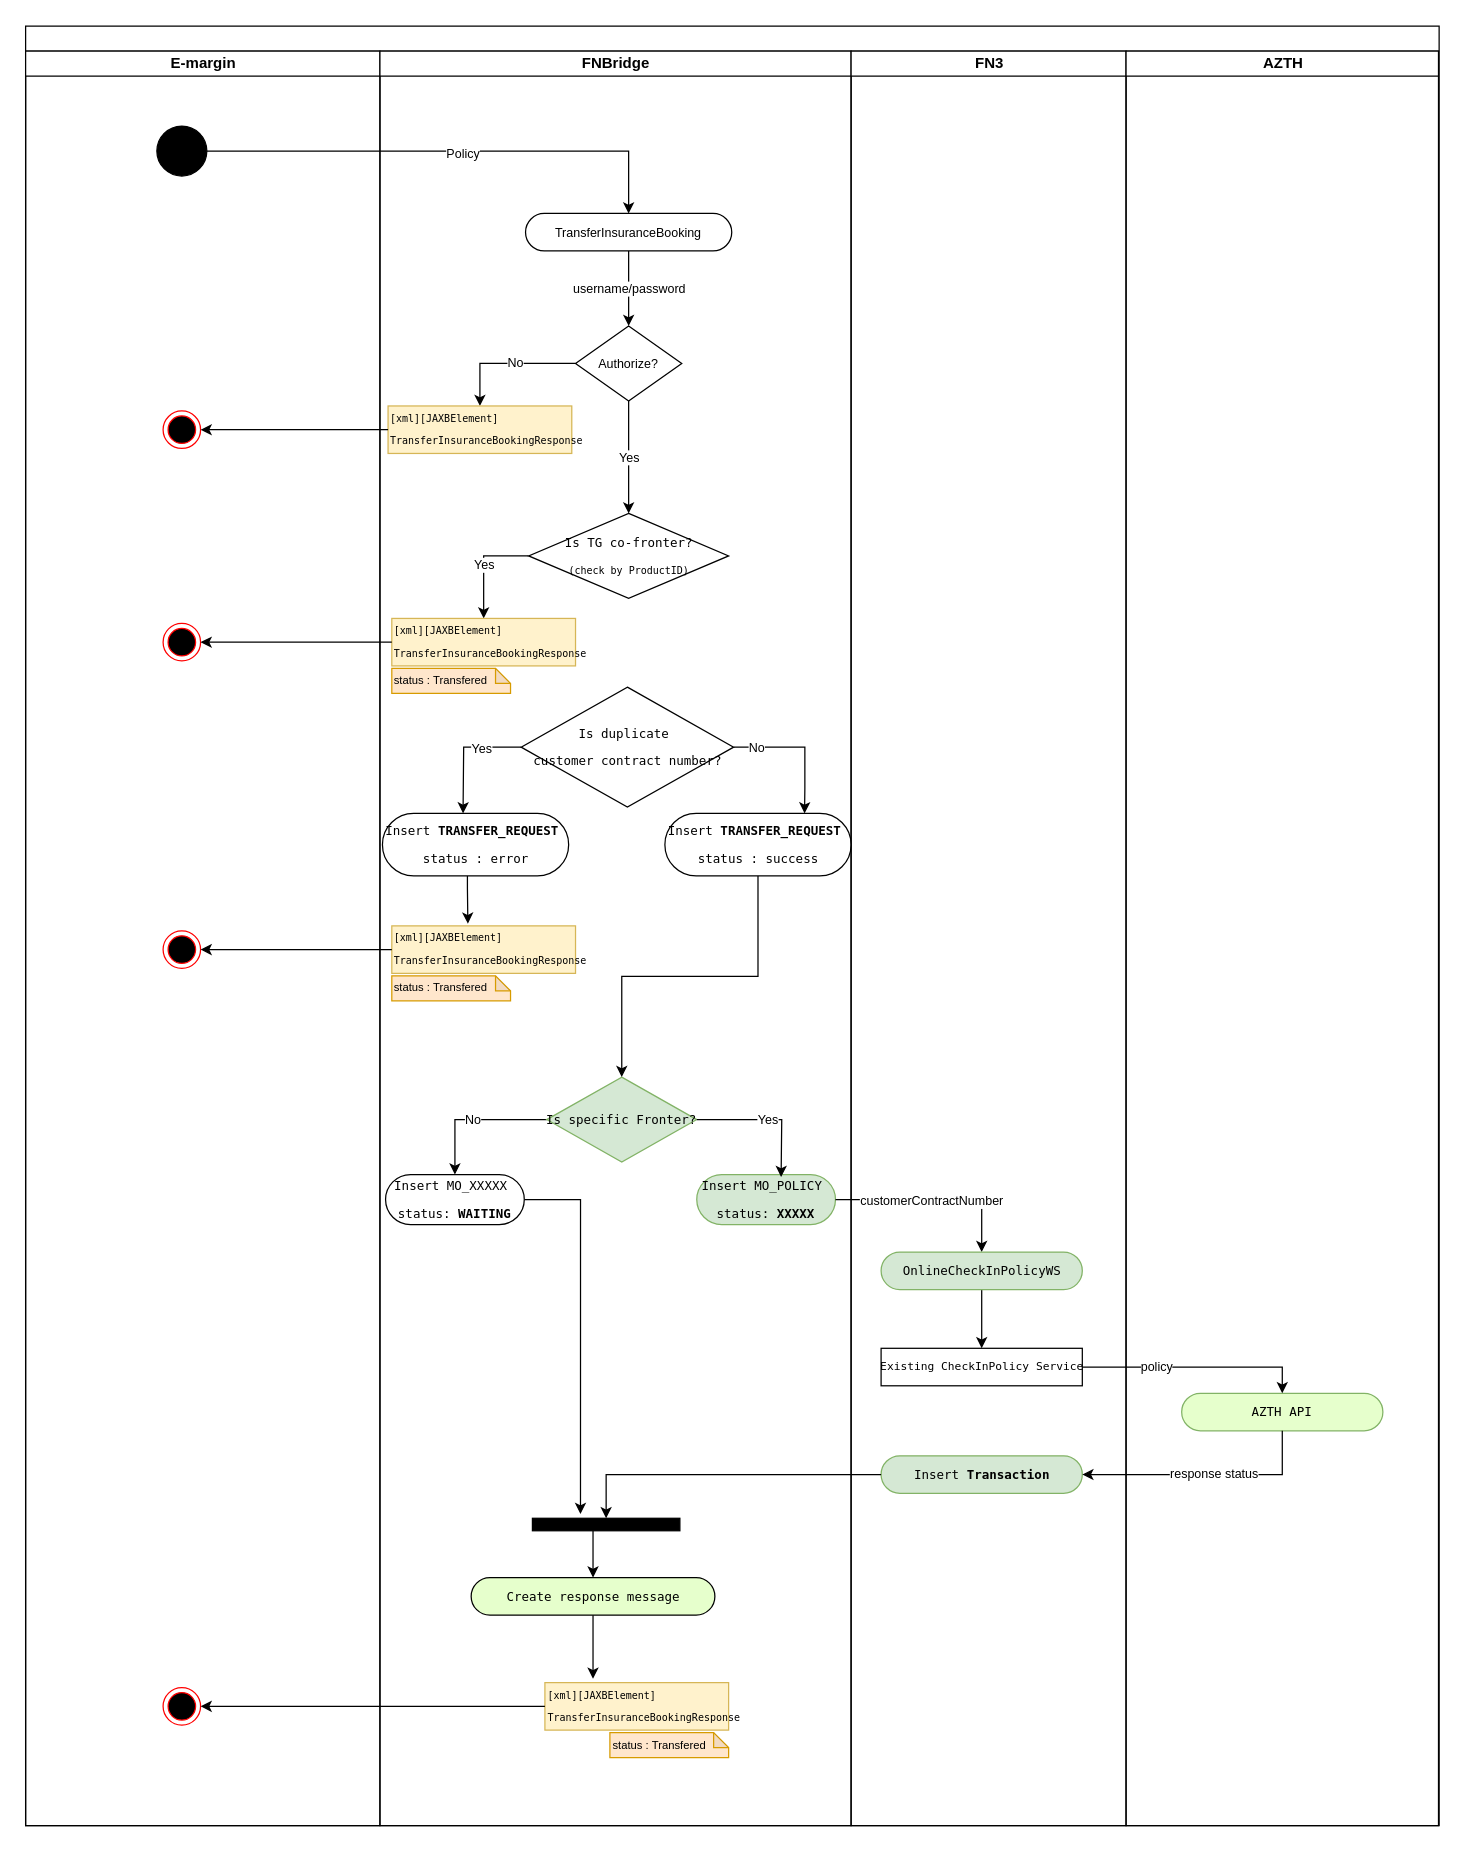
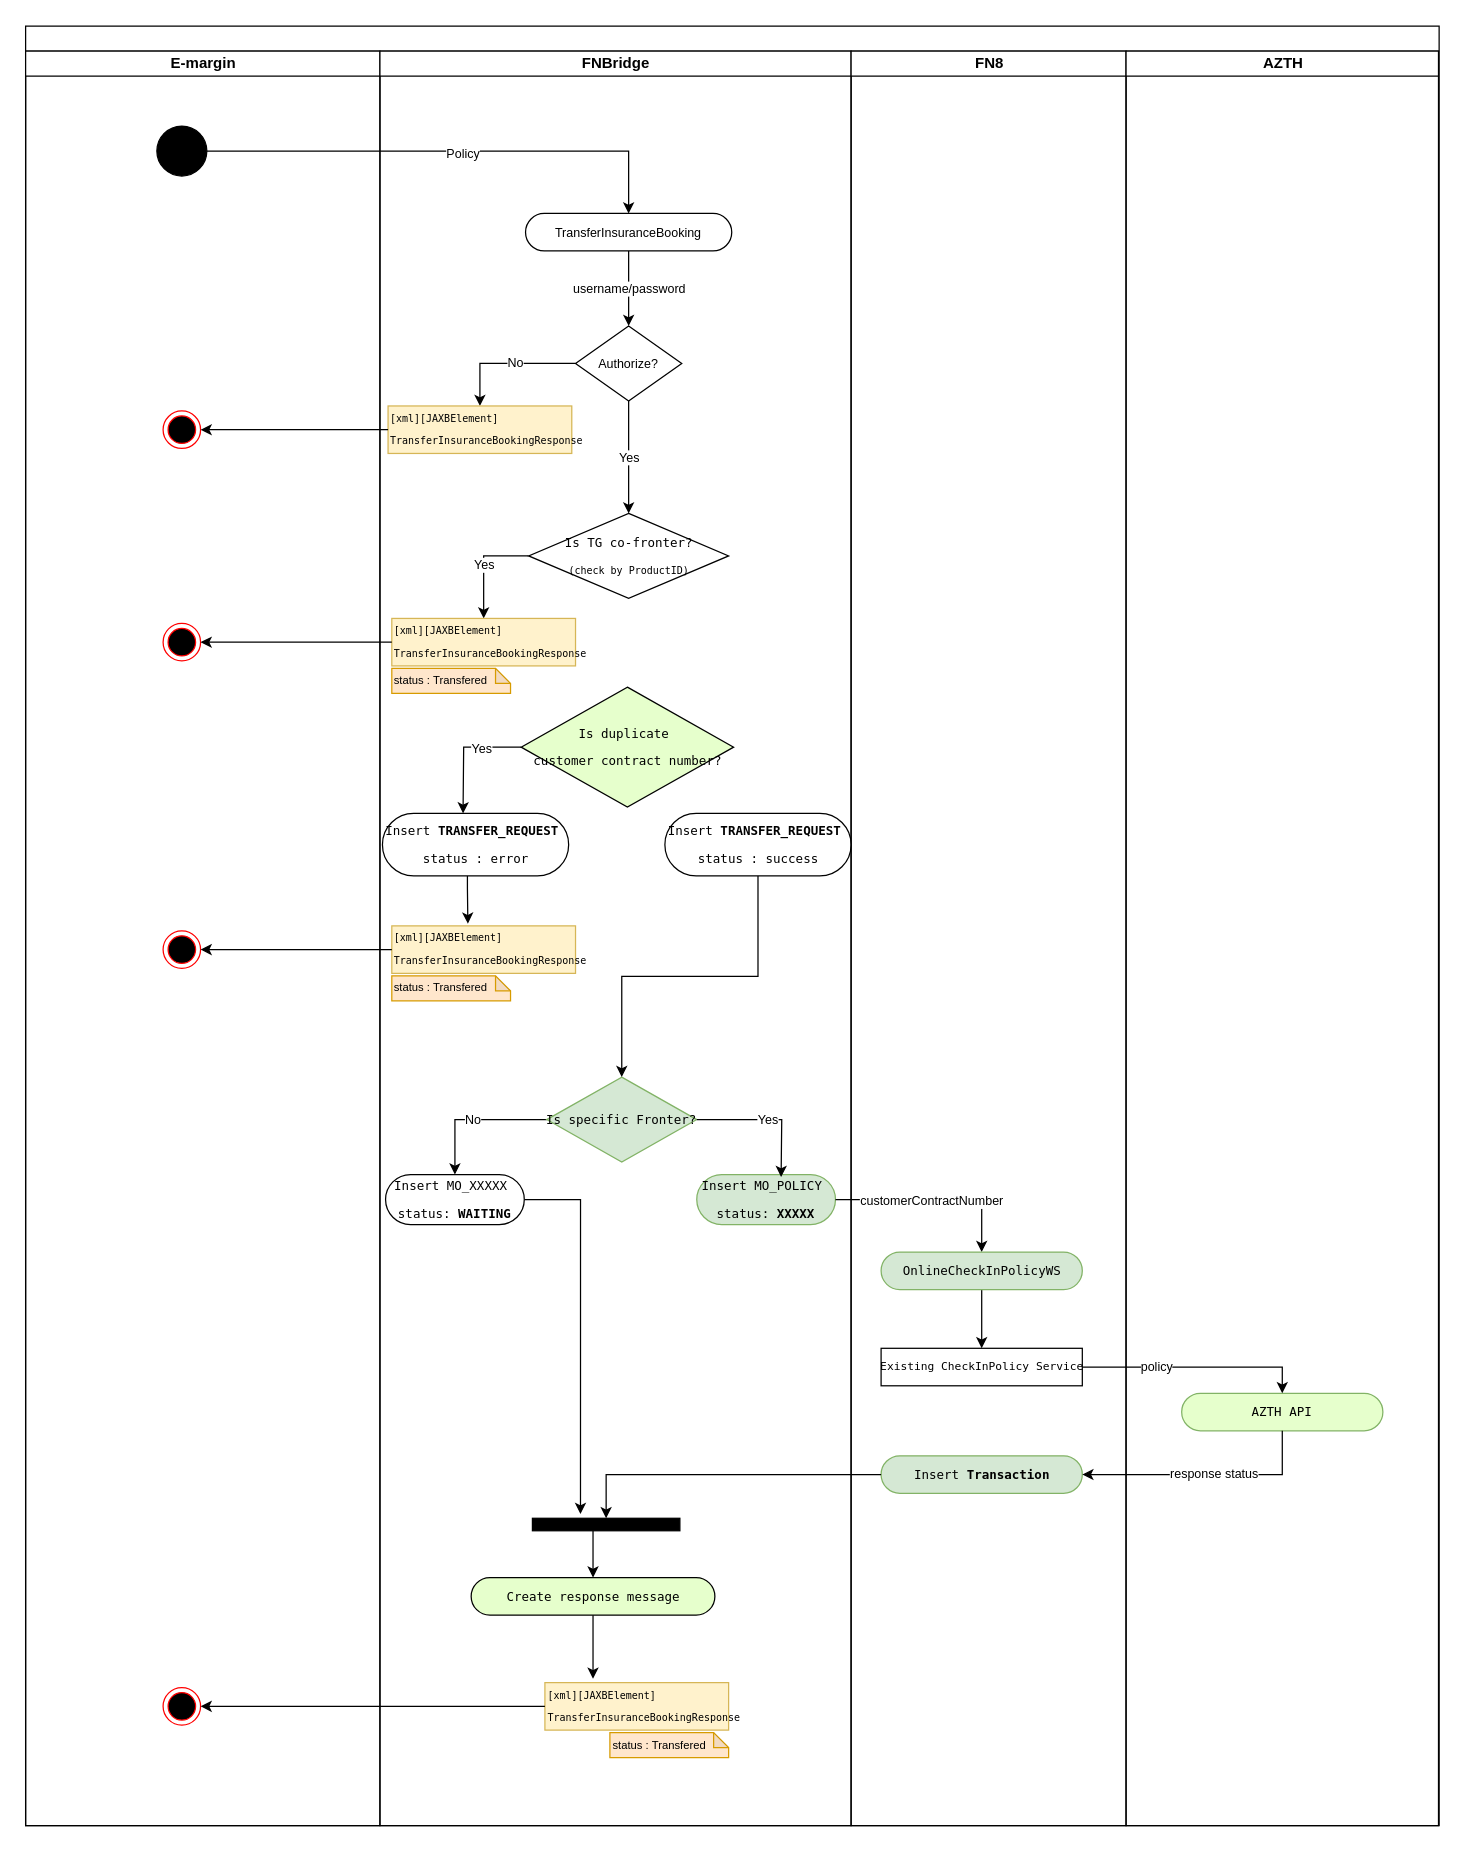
(990, 63) -> (990, 63)
(628, 747) -> (628, 747)
(798, 747) -> none
